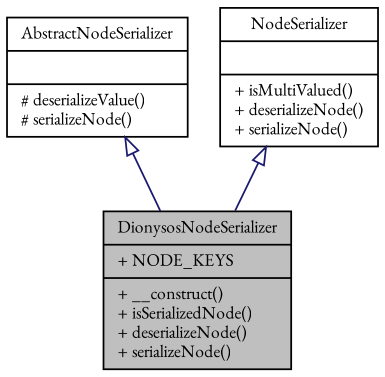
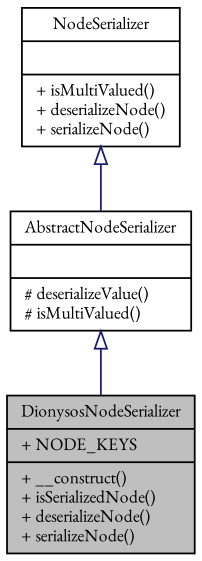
(77, 119) -> (83, 313)
(247, 187) -> (101, 188)
